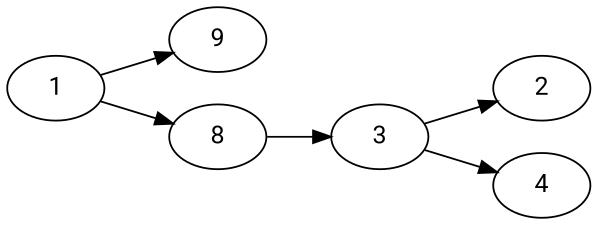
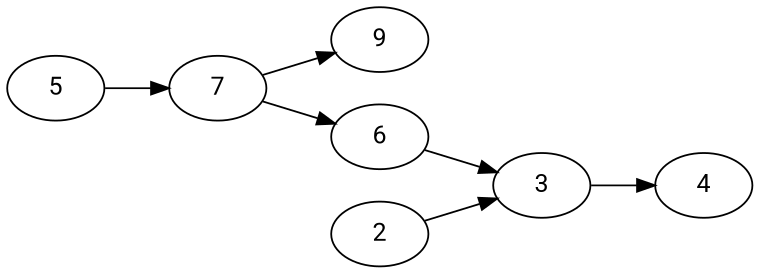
none -> (56, 88)
(56, 88) -> (218, 88)
(452, 115) -> (452, 212)
(218, 137) -> (380, 137)
